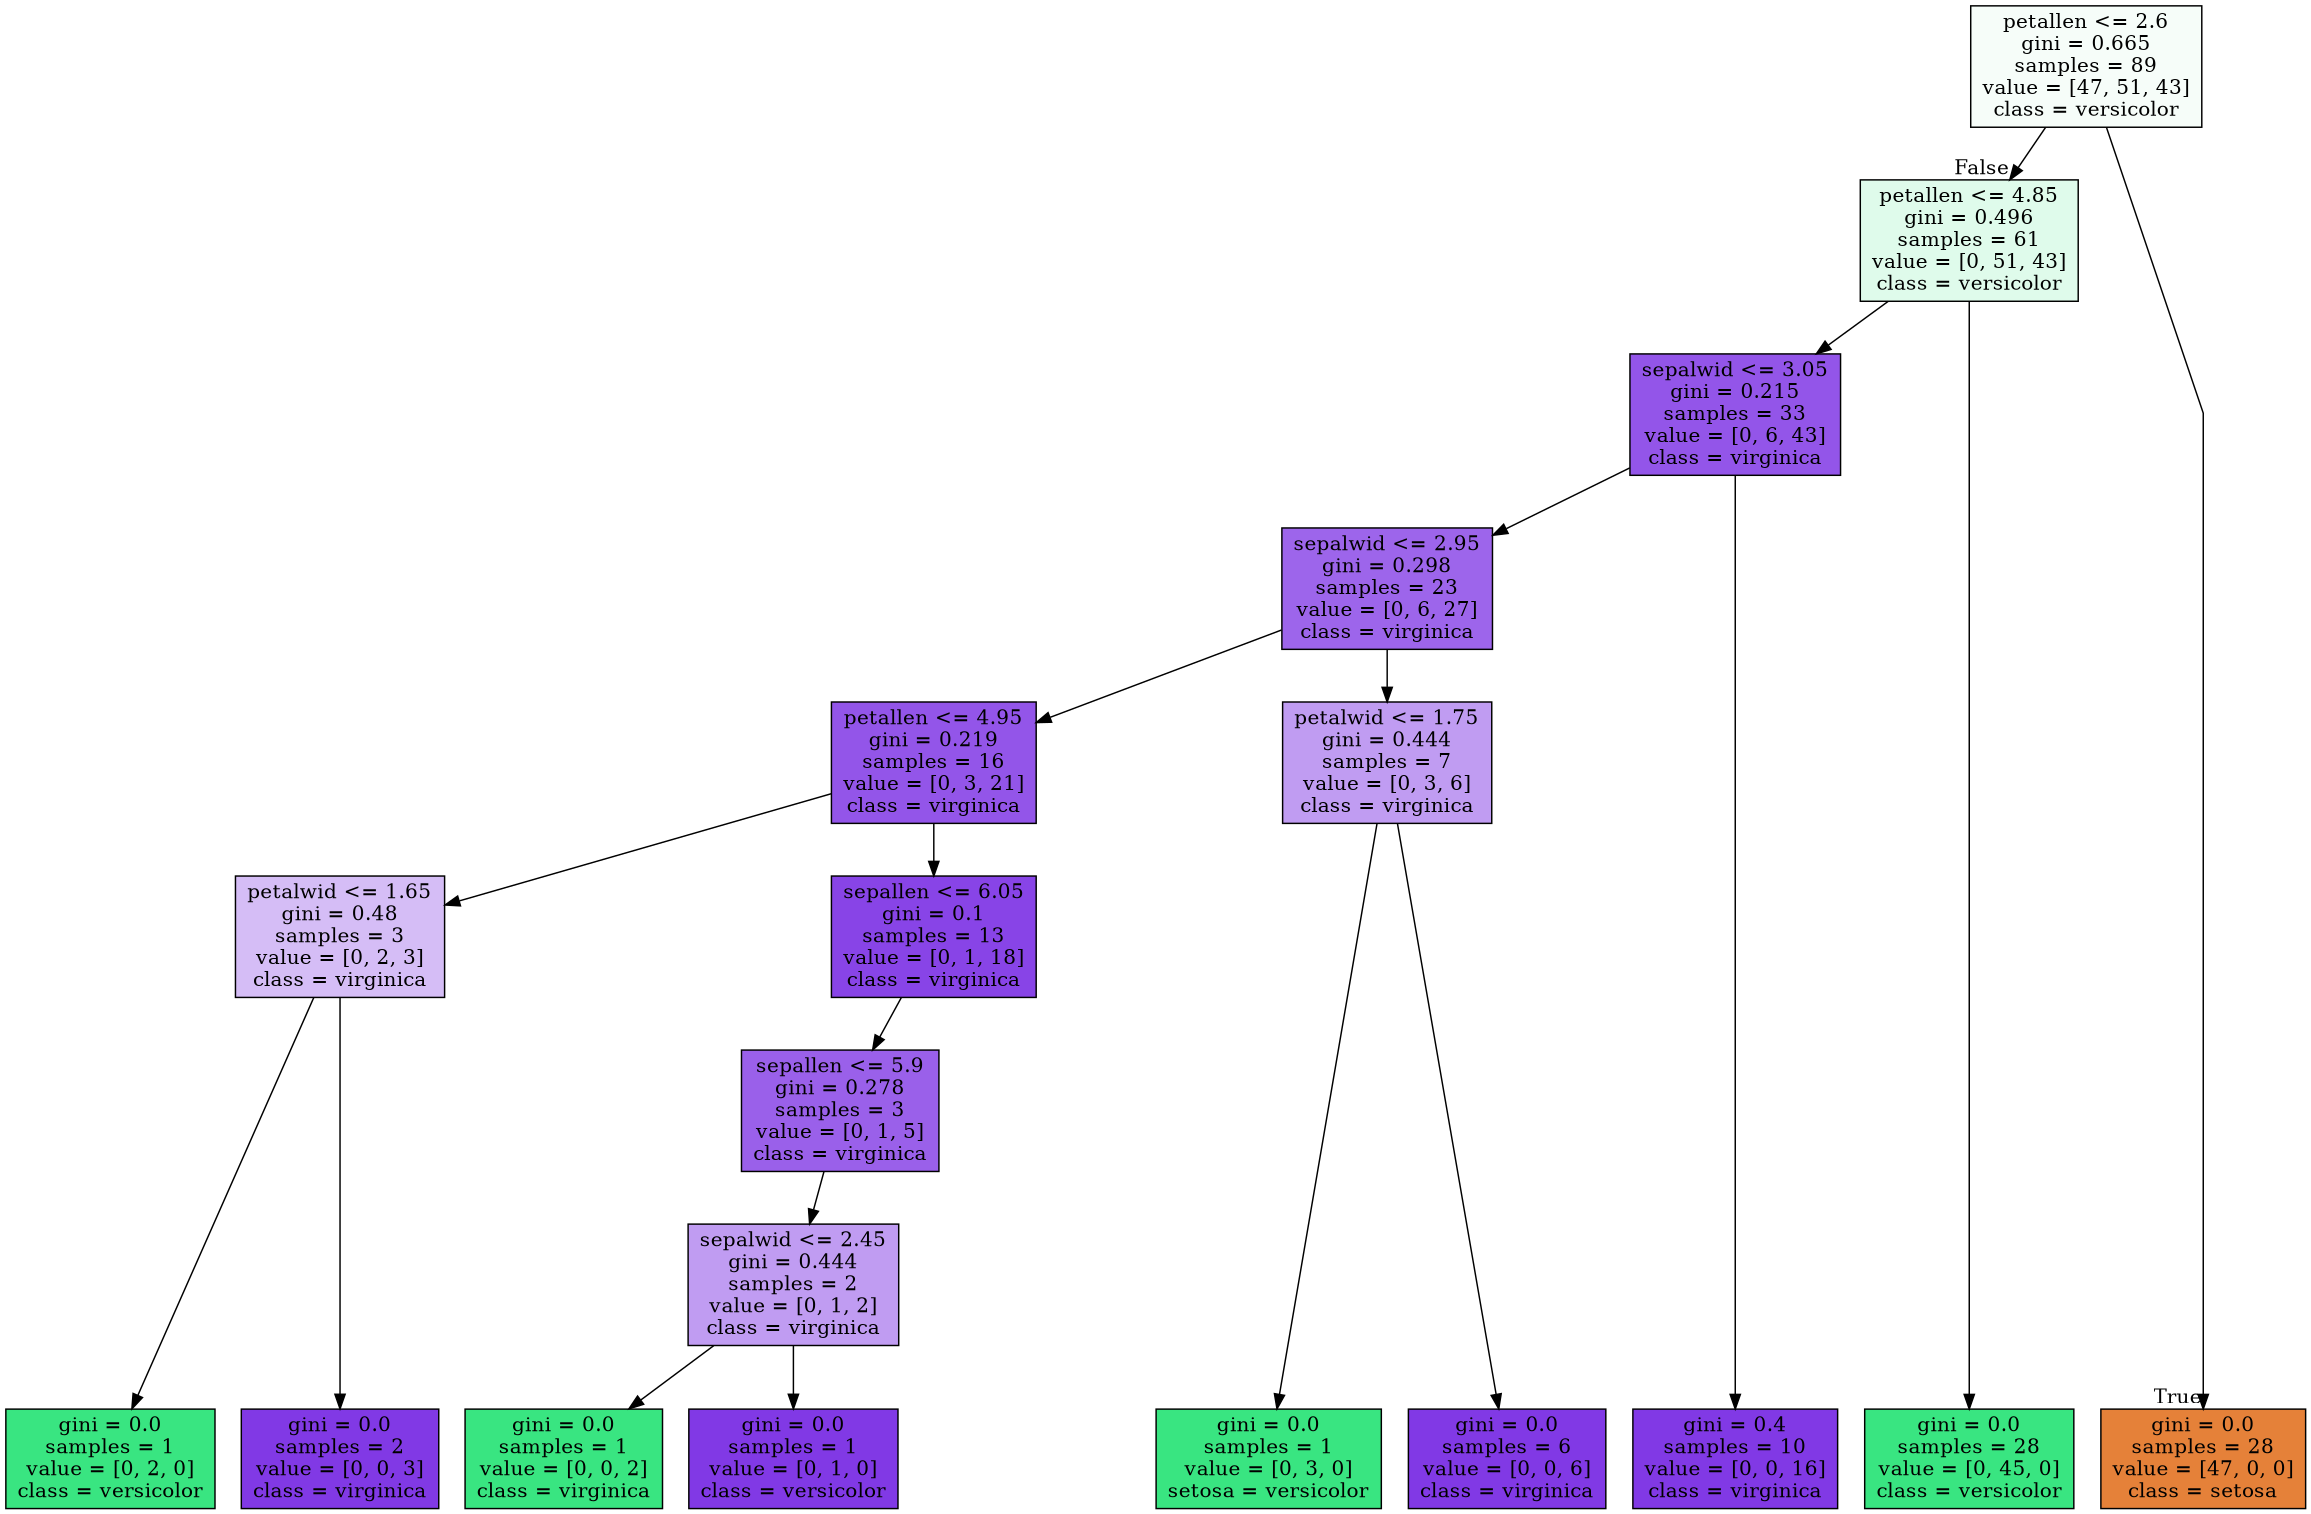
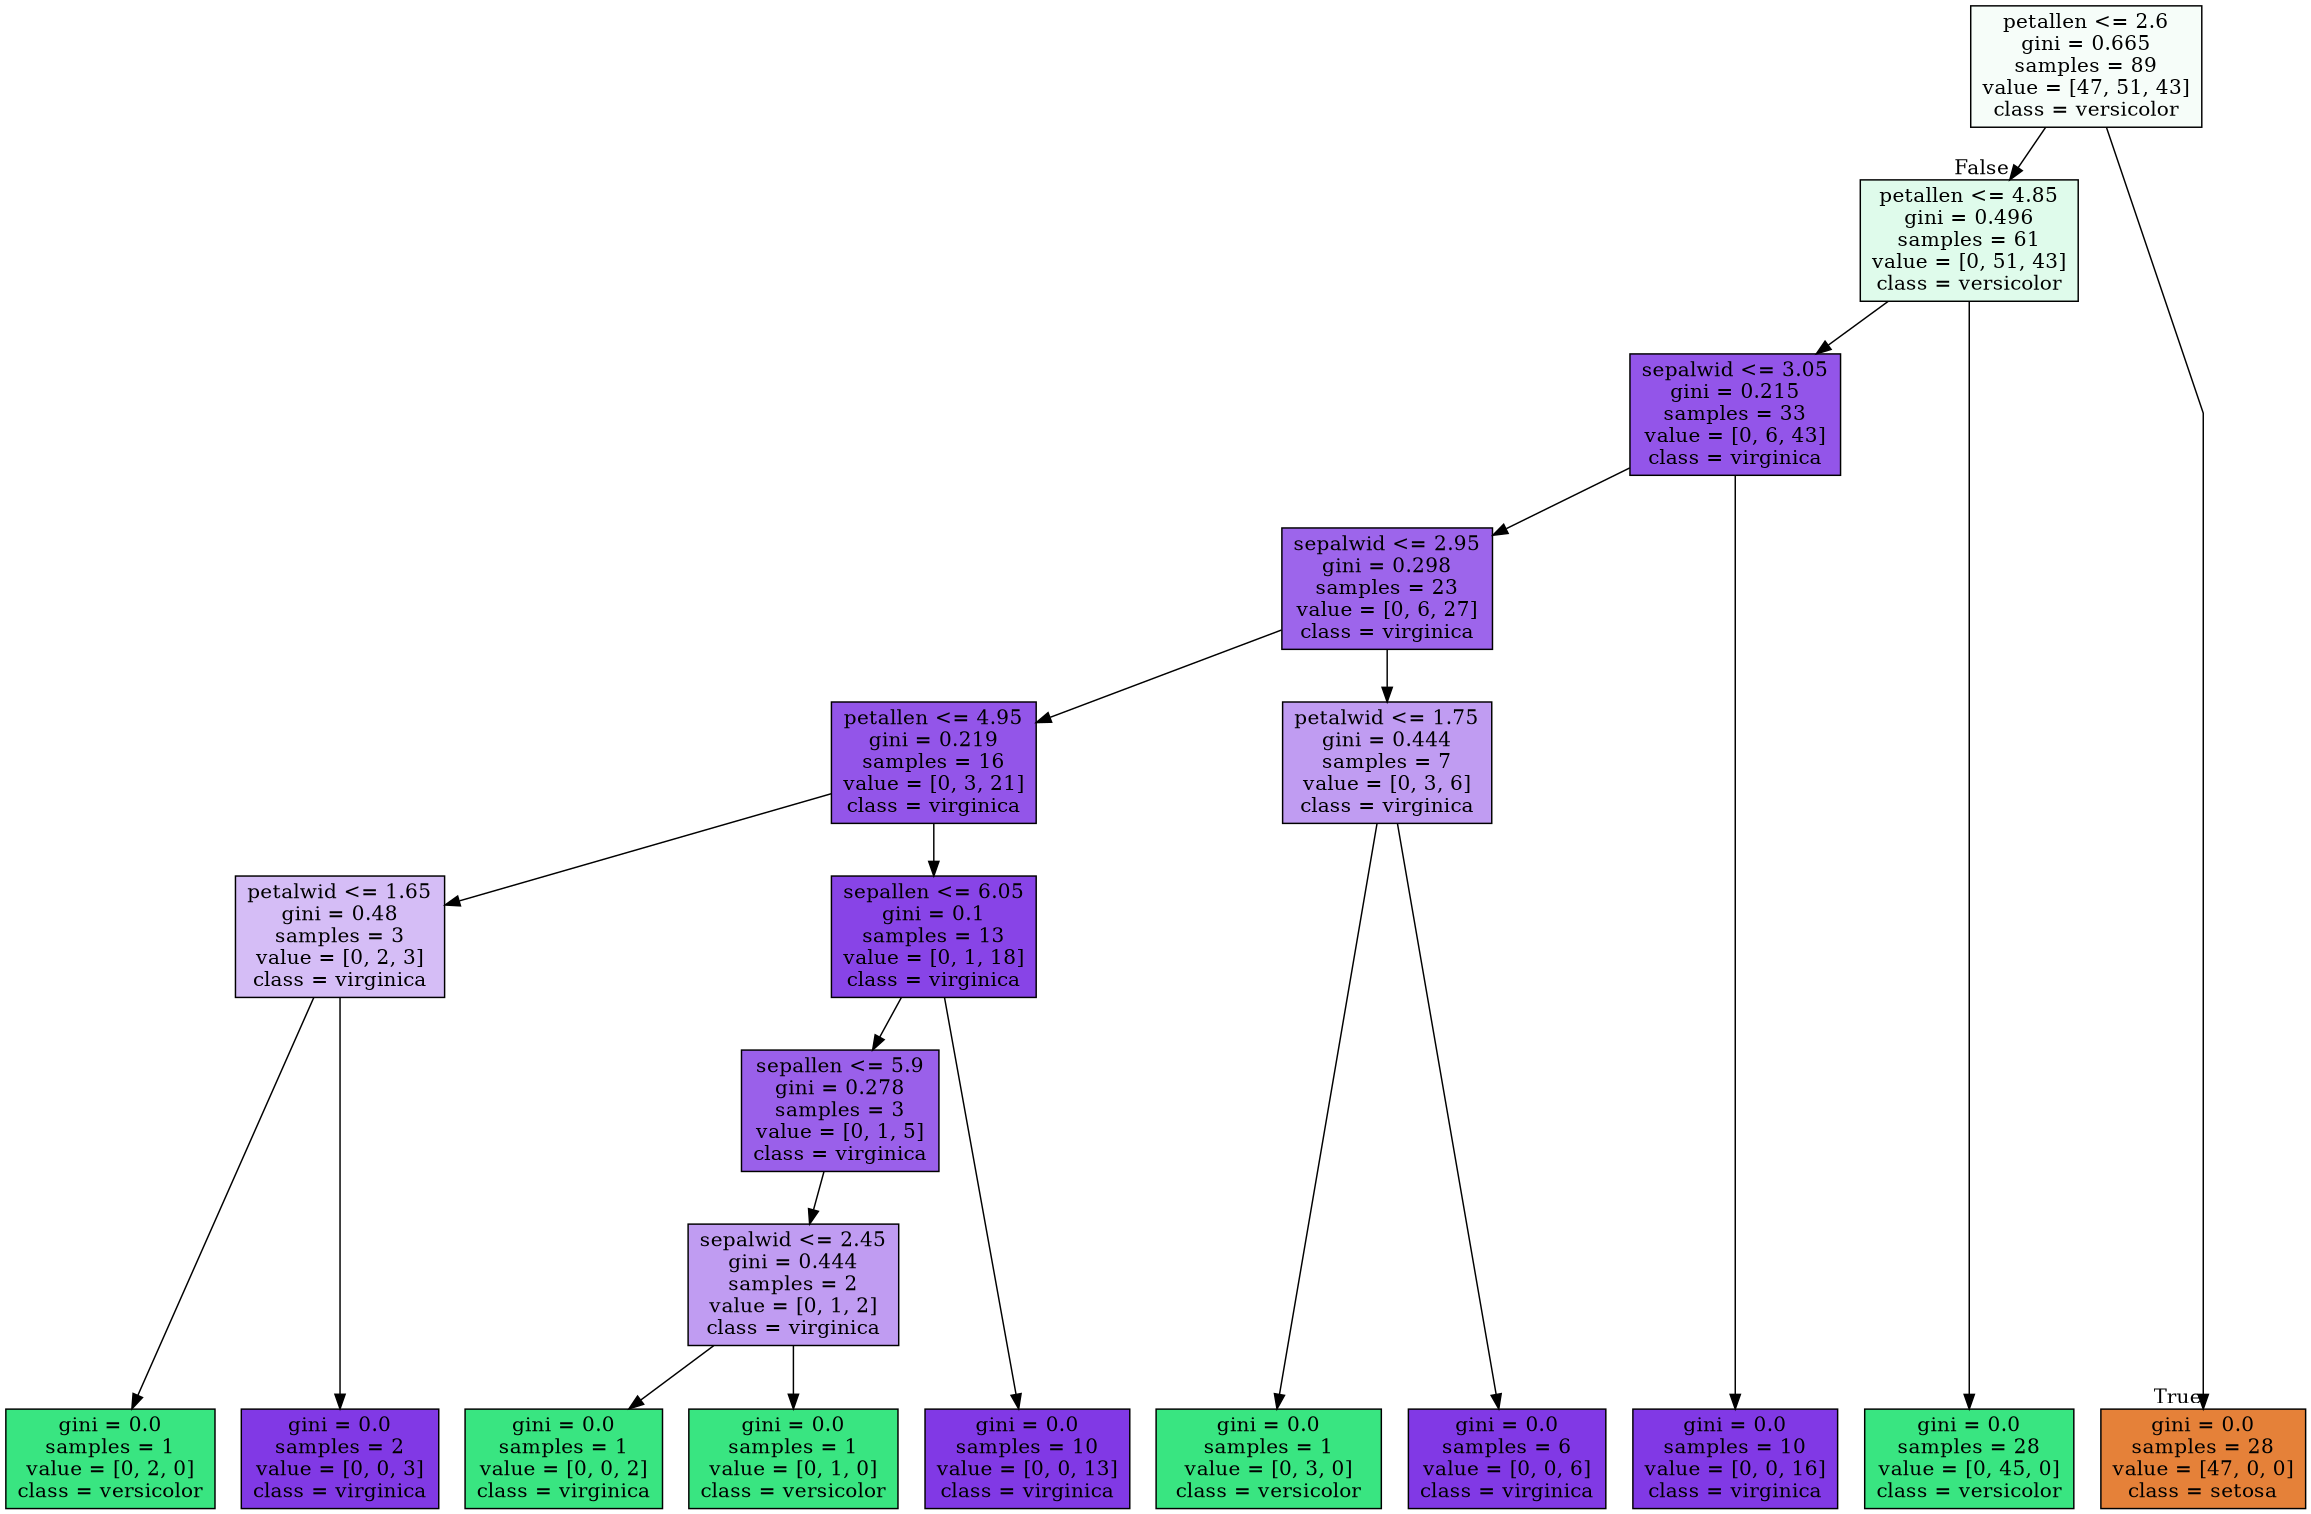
(793, 1459) -> (793, 1459)
none -> (1027, 1459)
(1269, 1459) -> (1269, 1459)
(1735, 1459) -> (1735, 1459)
